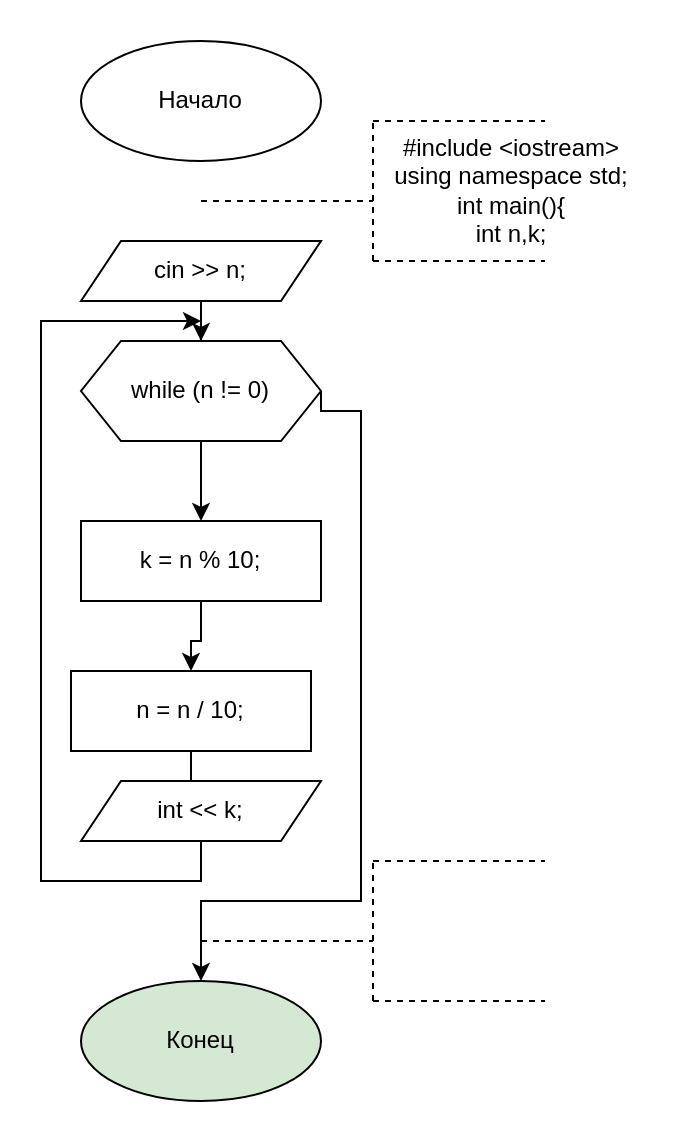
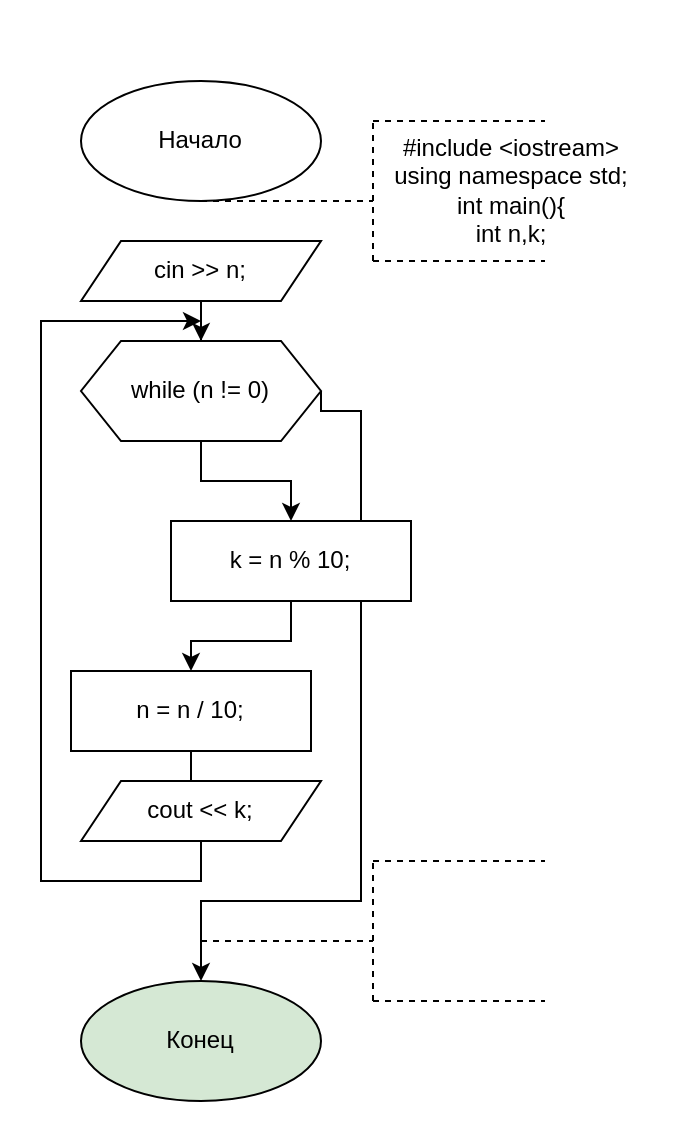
(201, 101) -> (201, 141)
(201, 561) -> (291, 561)
(201, 811) -> (201, 811)
